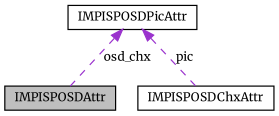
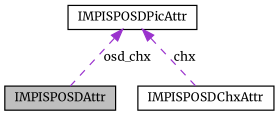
(184, 58) -> (184, 58)
